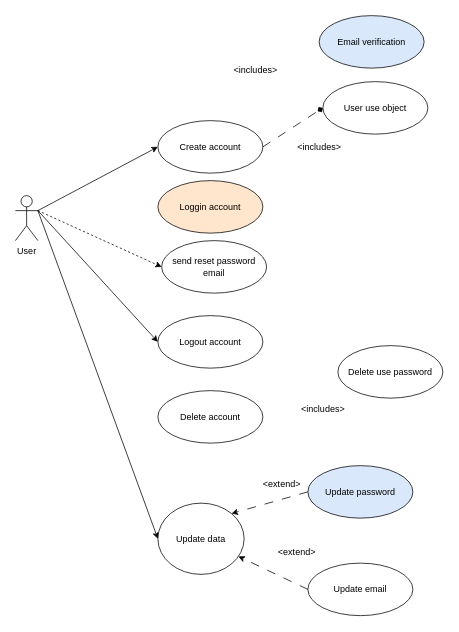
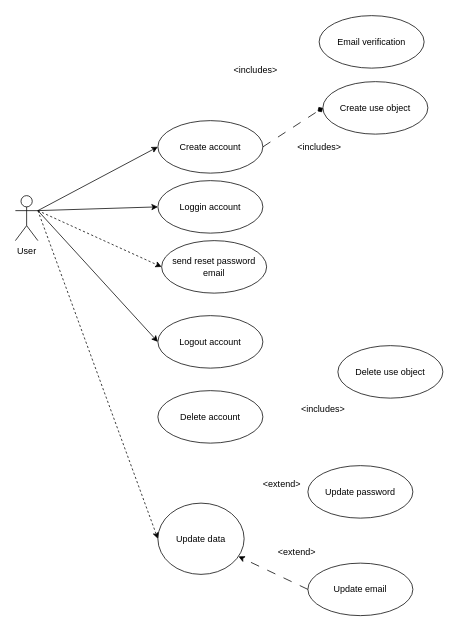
(372, 42) -> (372, 42)
(375, 108) -> (375, 108)
none -> (139, 207)
(210, 207) -> (210, 207)
(390, 372) -> (390, 372)
(98, 374) -> (98, 374)
(360, 492) -> (360, 492)
(255, 507) -> none
